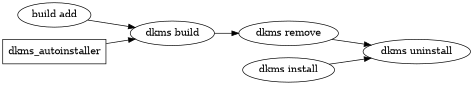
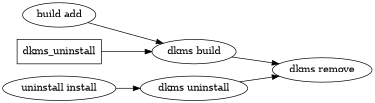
(348, 42) -> (256, 79)
(54, 52) -> (59, 52)
(289, 70) -> (59, 88)
